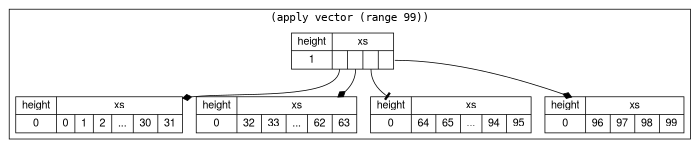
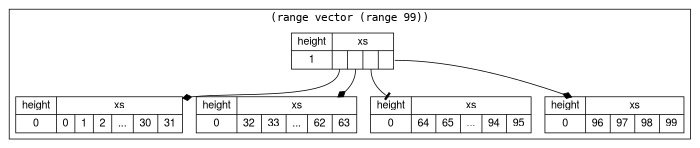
(350, 18) -> (350, 18)
